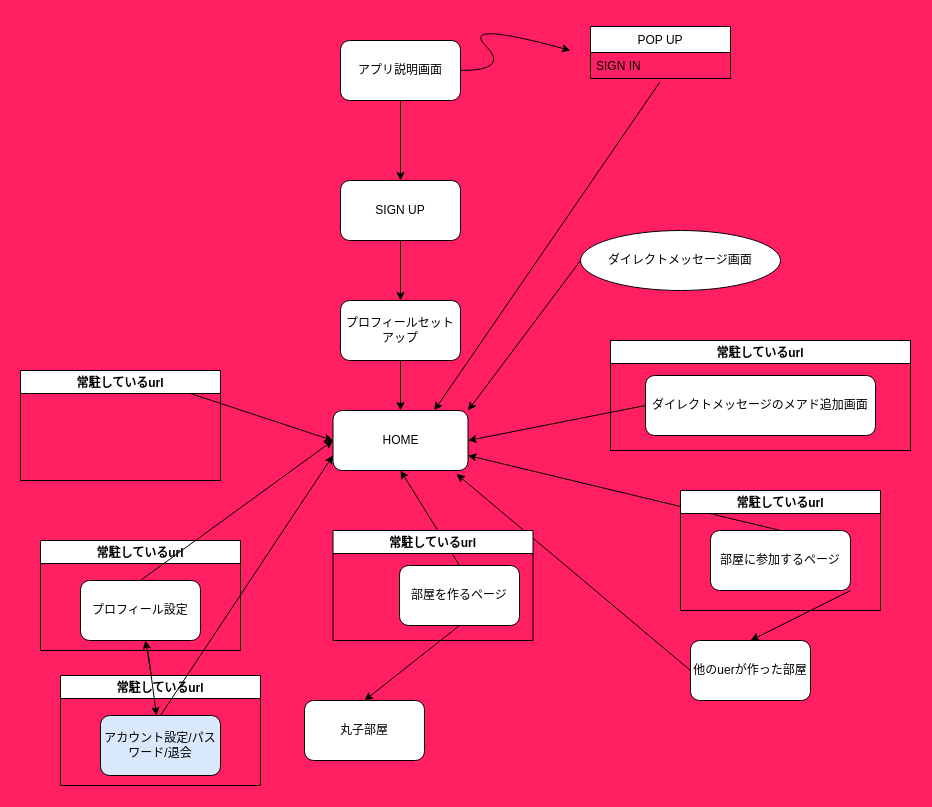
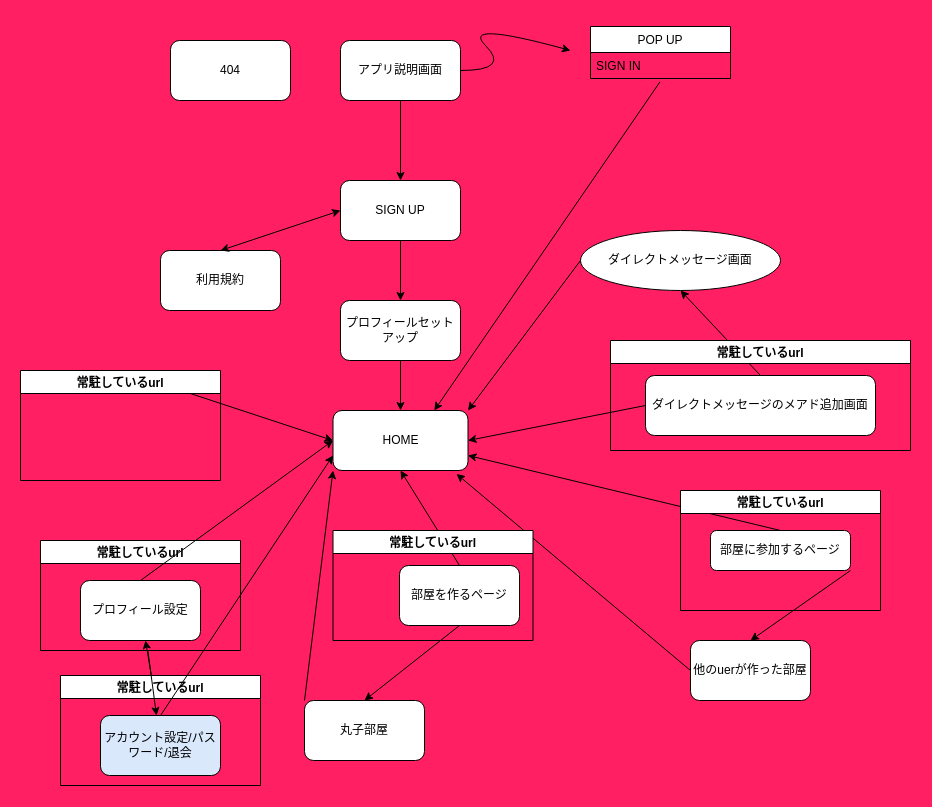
none -> (231, 71)
none -> (280, 231)
none -> (221, 281)
none -> (707, 319)
(781, 561) -> (781, 551)
none -> (318, 589)
